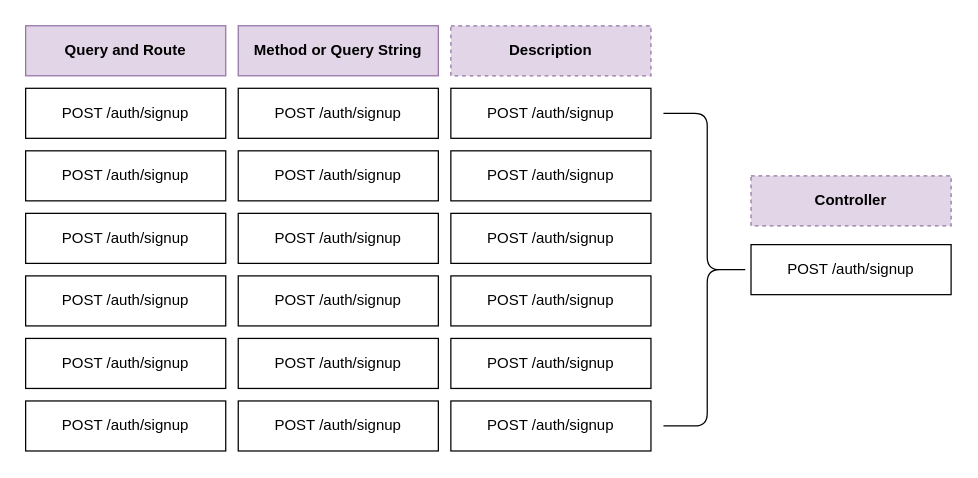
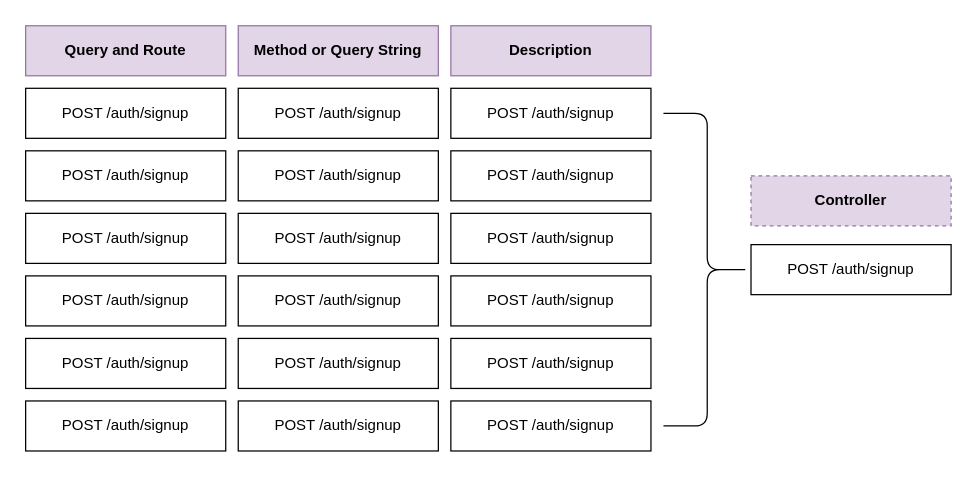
(551, 51) -> (551, 51)
